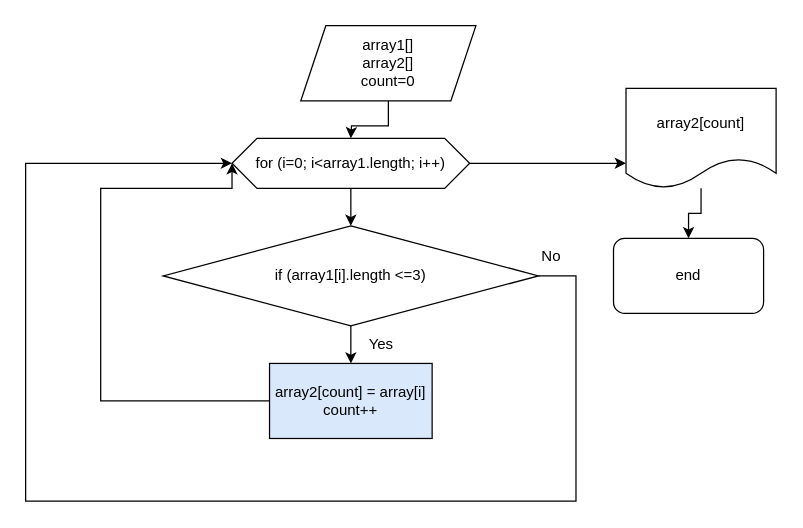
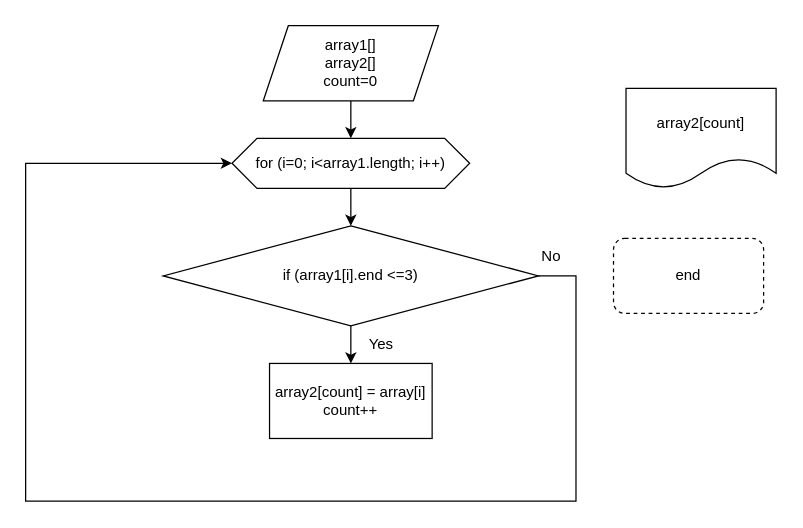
(388, 63) -> (351, 63)
(543, 163) -> none
(699, 213) -> none
(351, 276) -> (351, 276)
(688, 276) -> (688, 276)
(101, 304) -> none
(351, 401) -> (351, 401)
